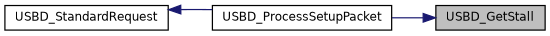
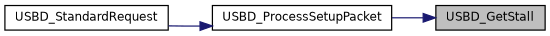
(197, 10) -> (184, 26)
